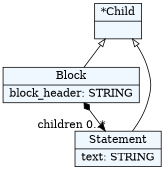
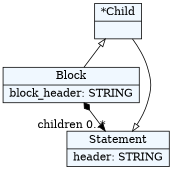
(151, 89) -> (151, 81)
(118, 157) -> (118, 157)
